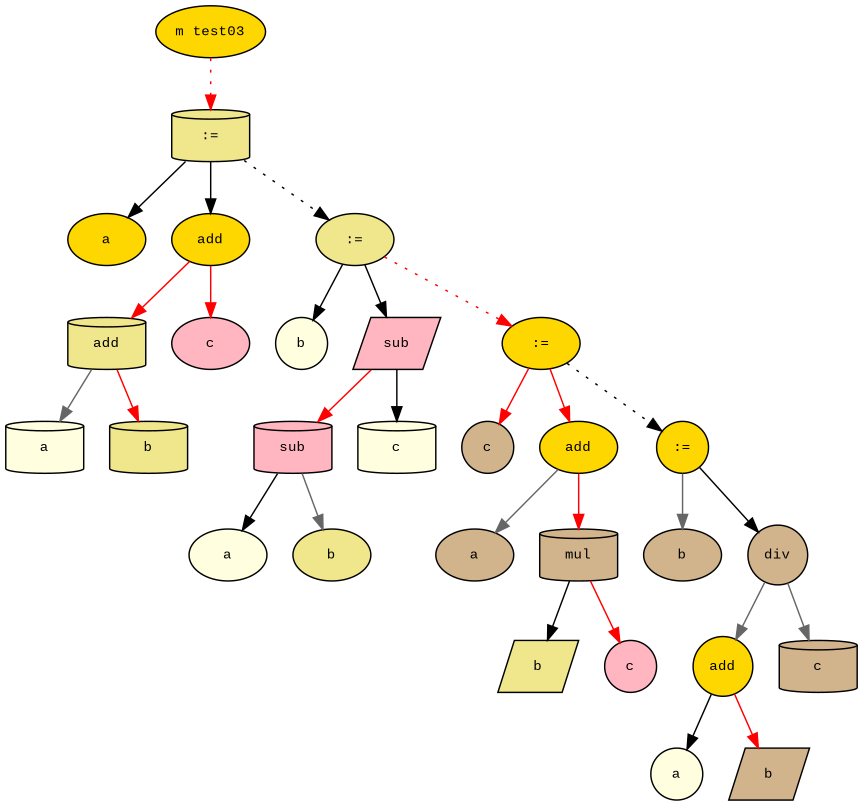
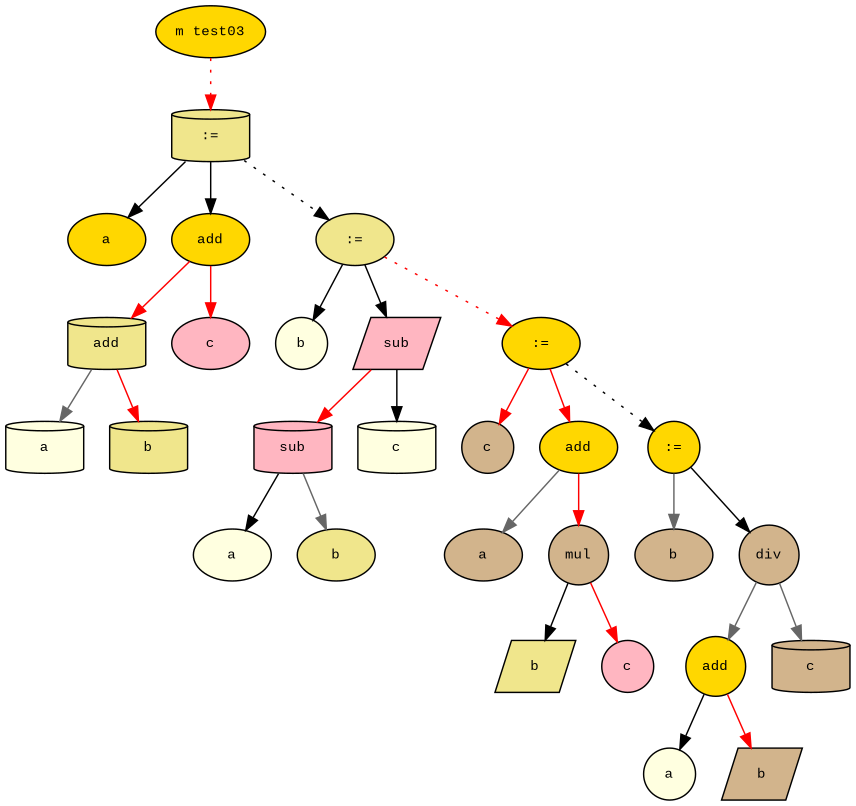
(579, 555) -> (579, 555)
